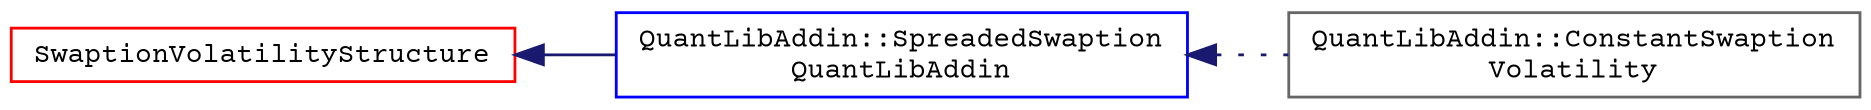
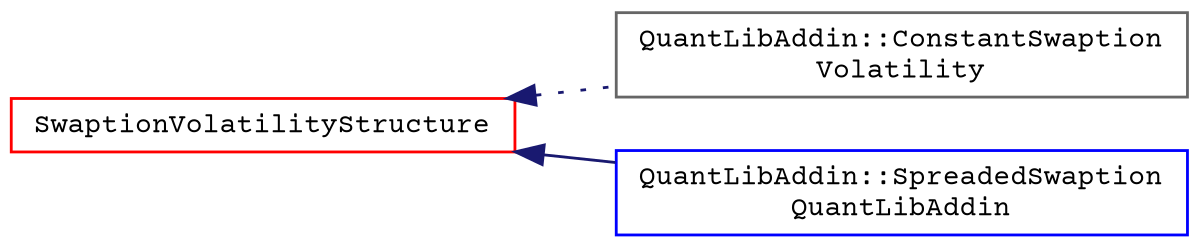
(1252, 55) -> (576, 91)
